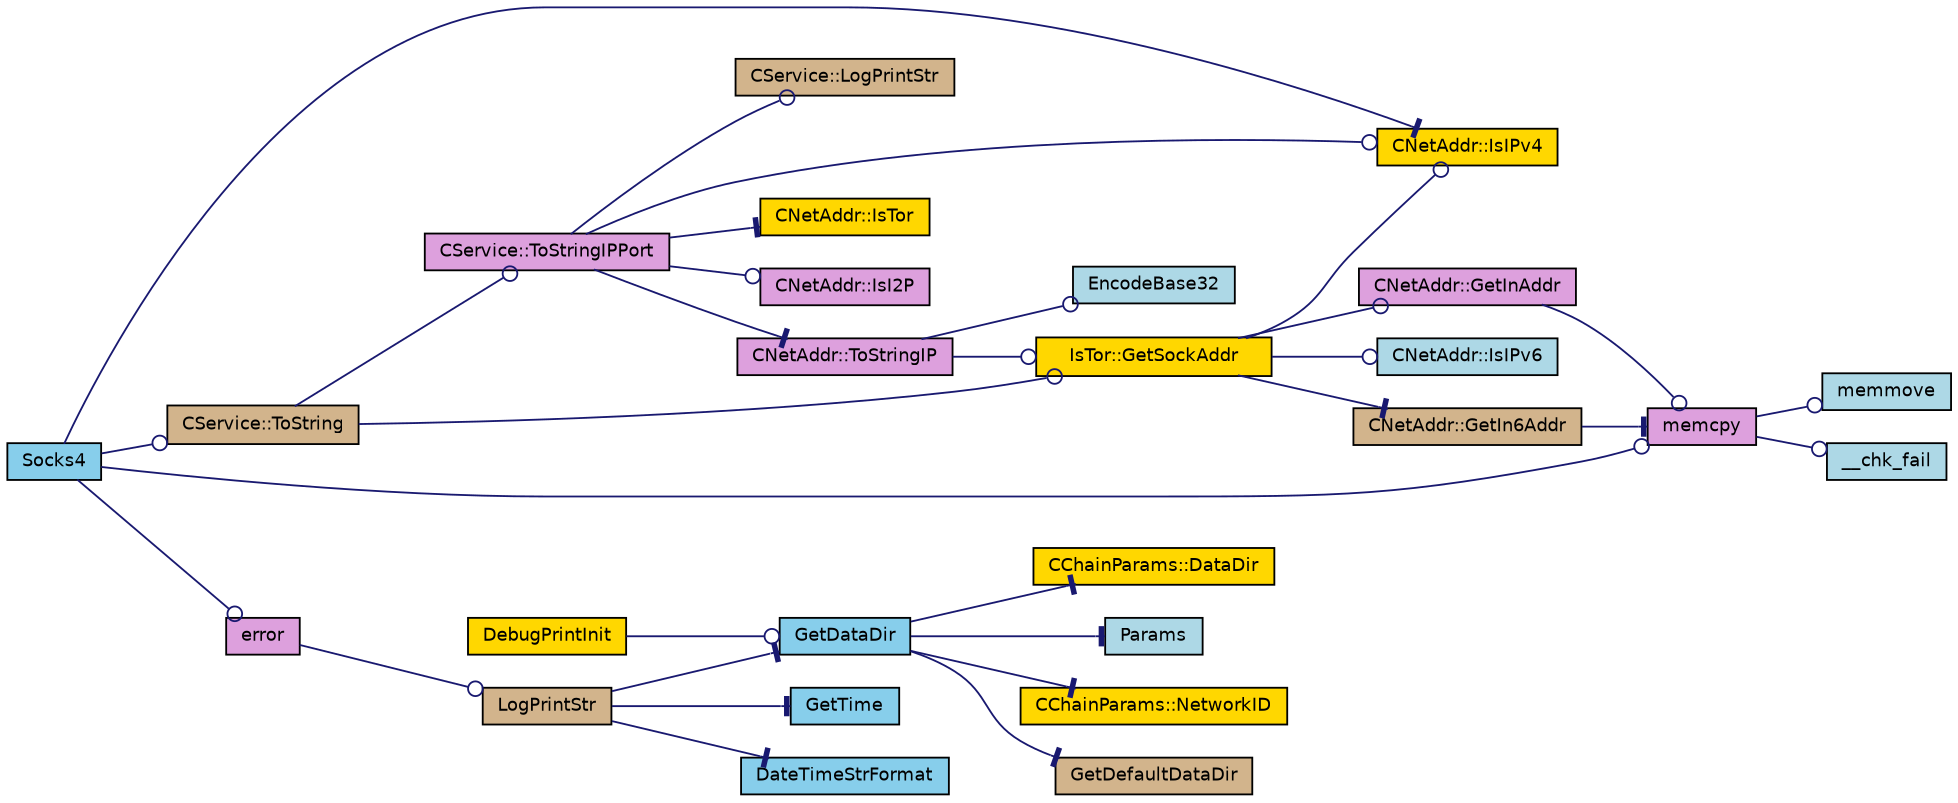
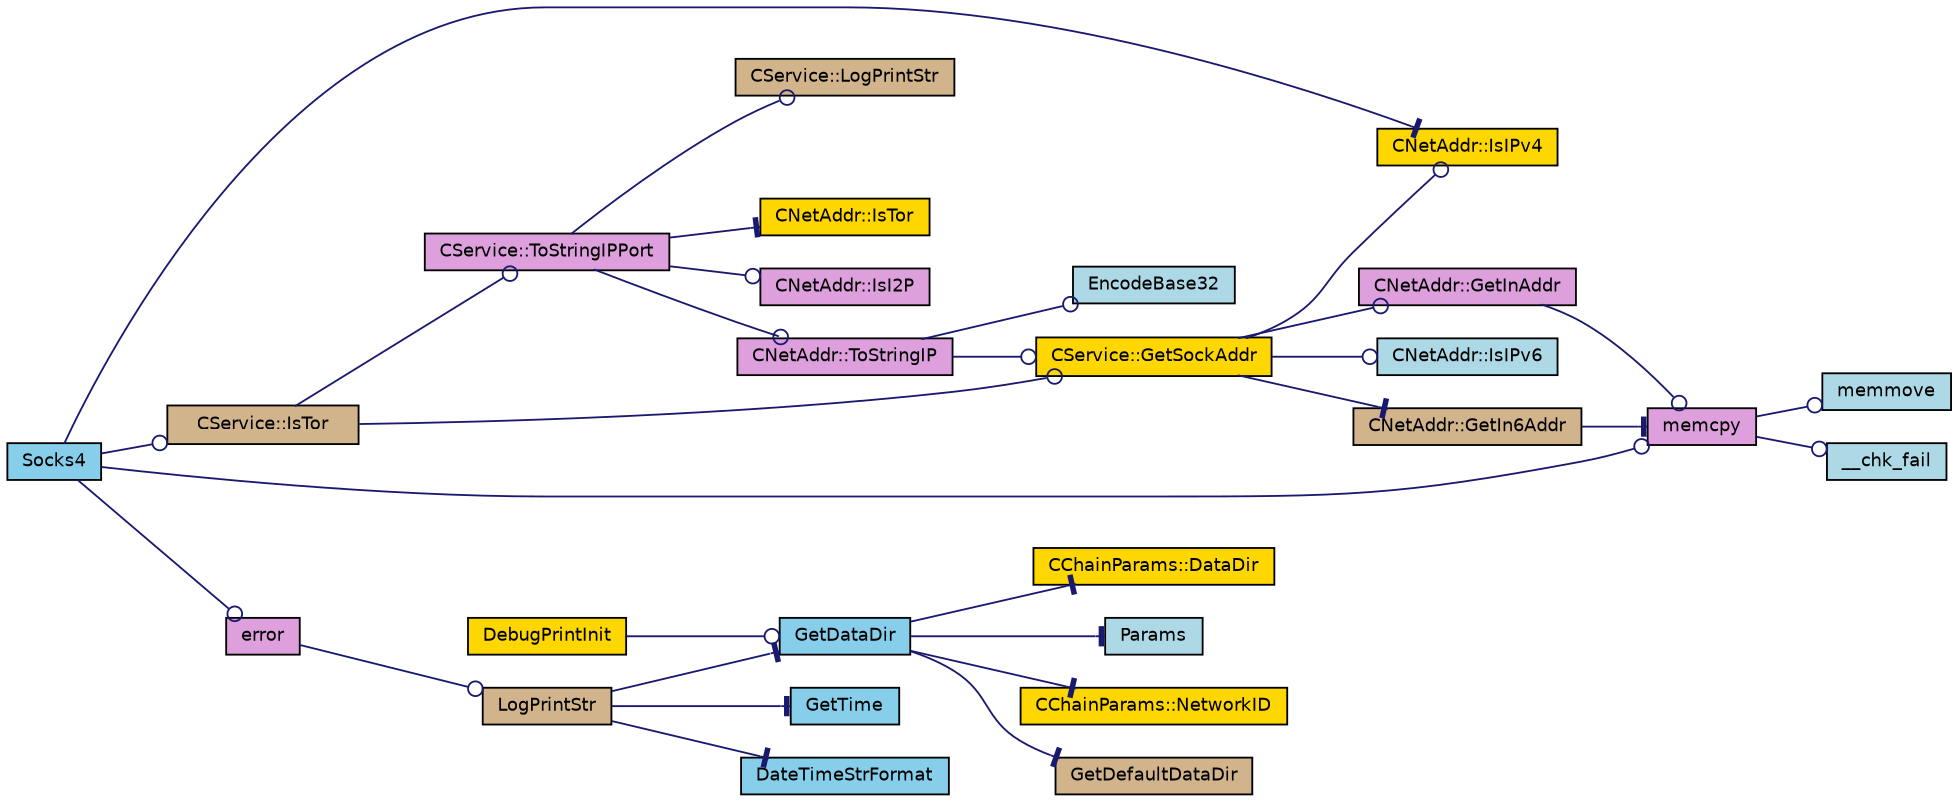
(968, 150) -> none
(686, 304) -> (686, 304)
(1154, 357) -> (1154, 357)
(263, 425) -> (263, 425)
